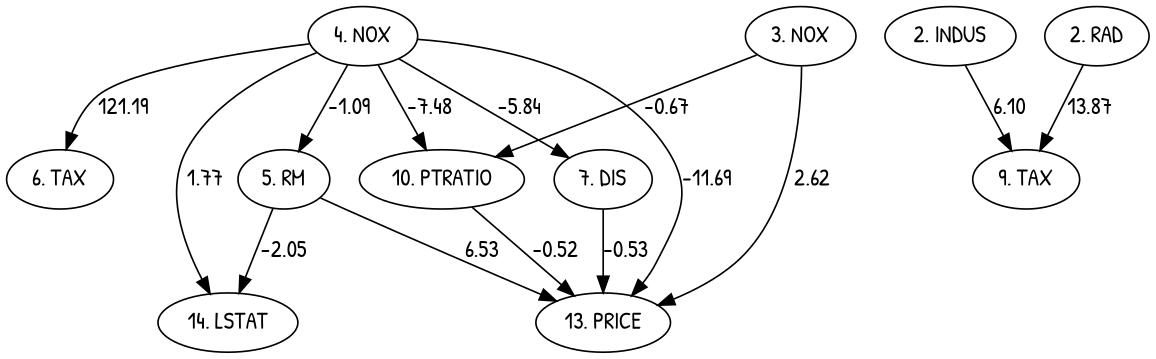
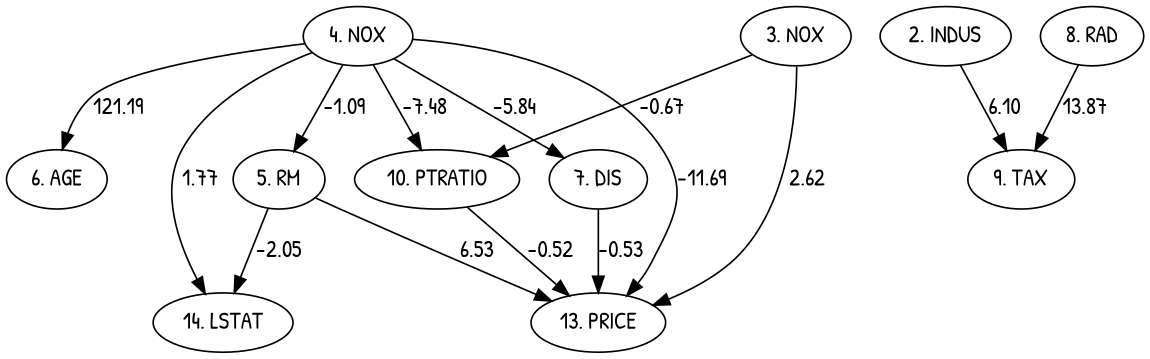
(1097, 36) -> (1092, 36)
(60, 179) -> (57, 179)
